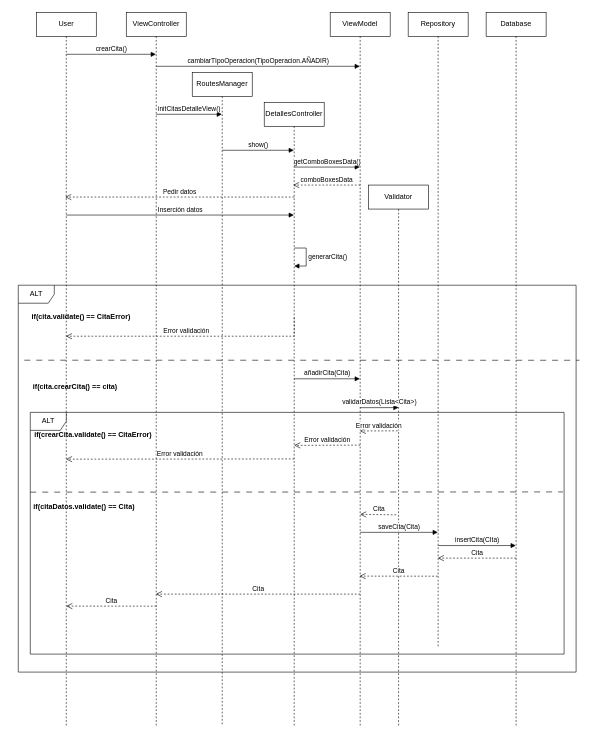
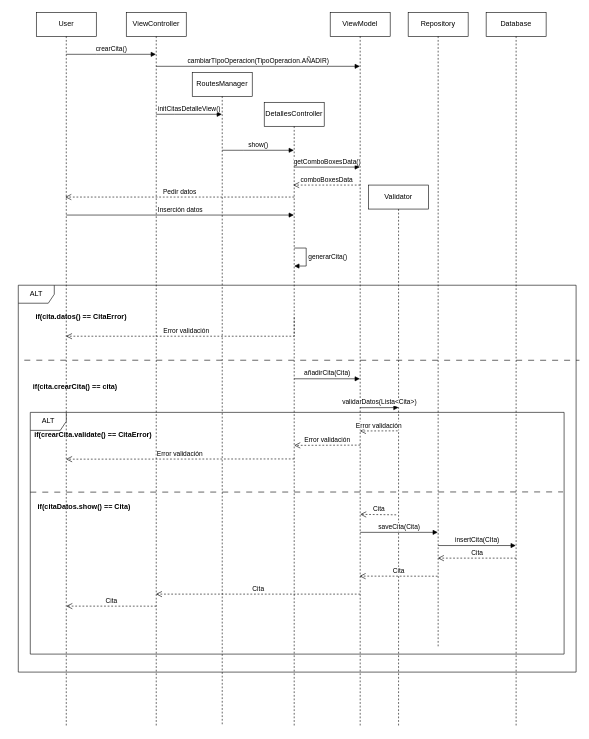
(81, 317) -> (81, 317)
(84, 507) -> (84, 507)
